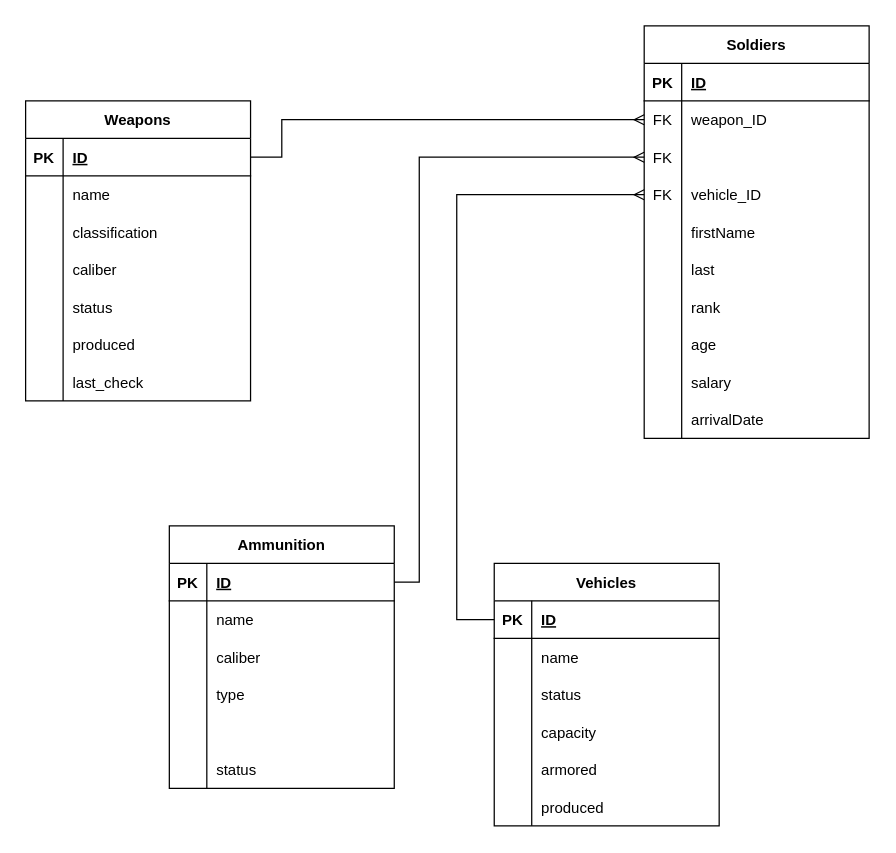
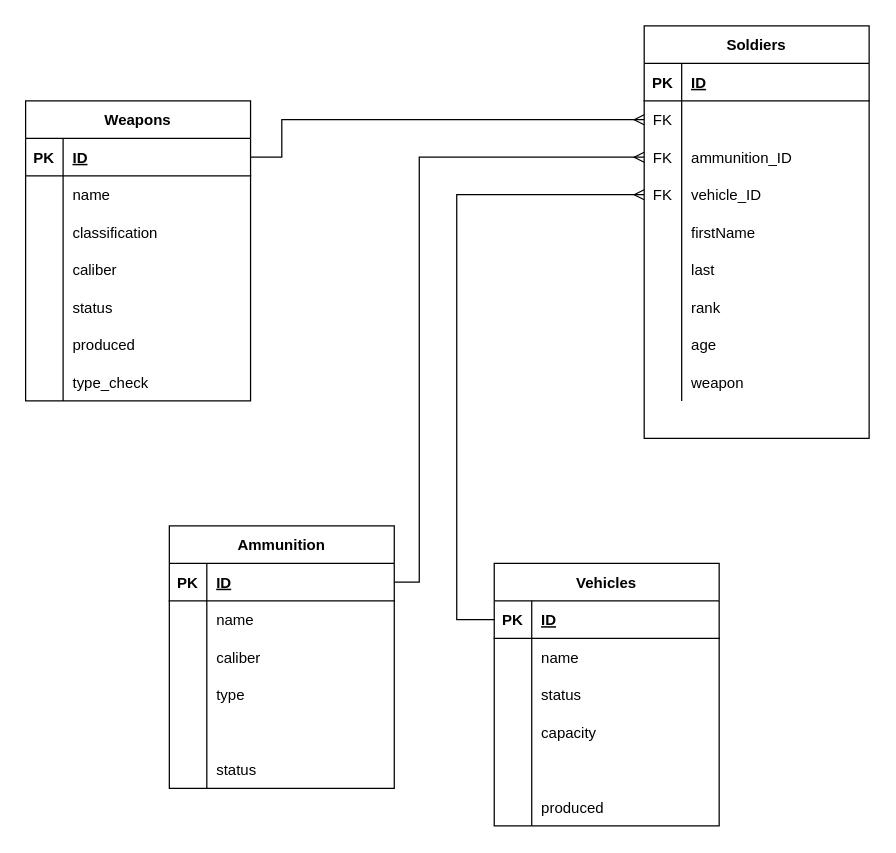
(776, 119) -> none
none -> (776, 157)
(113, 383) -> (115, 383)
(715, 383) -> (716, 383)
(776, 419) -> none
(626, 769) -> none
